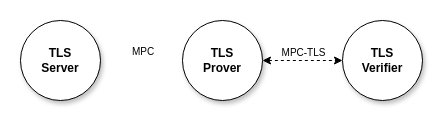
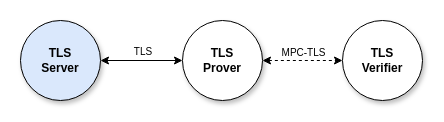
(144, 52) -> (144, 52)
(61, 61) -> (61, 61)
none -> (141, 61)
